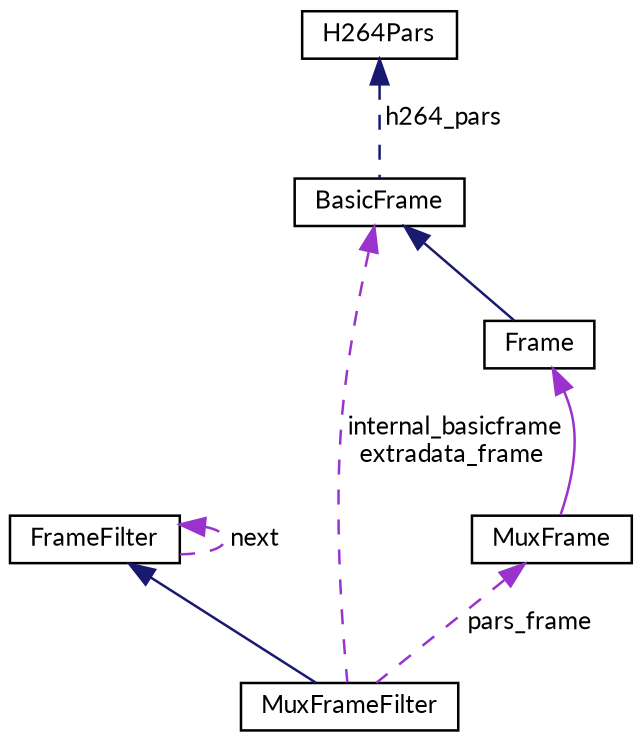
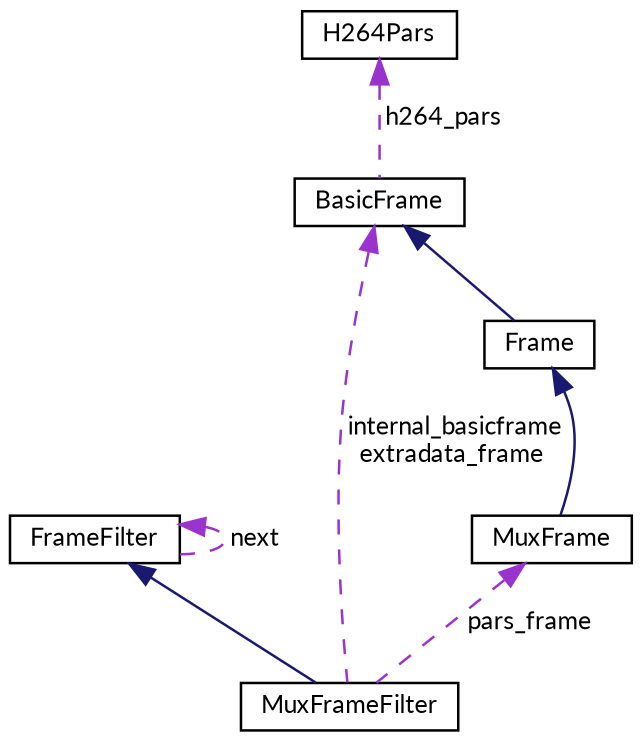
(380, 132) -> (380, 132)
(574, 453) -> (574, 453)
